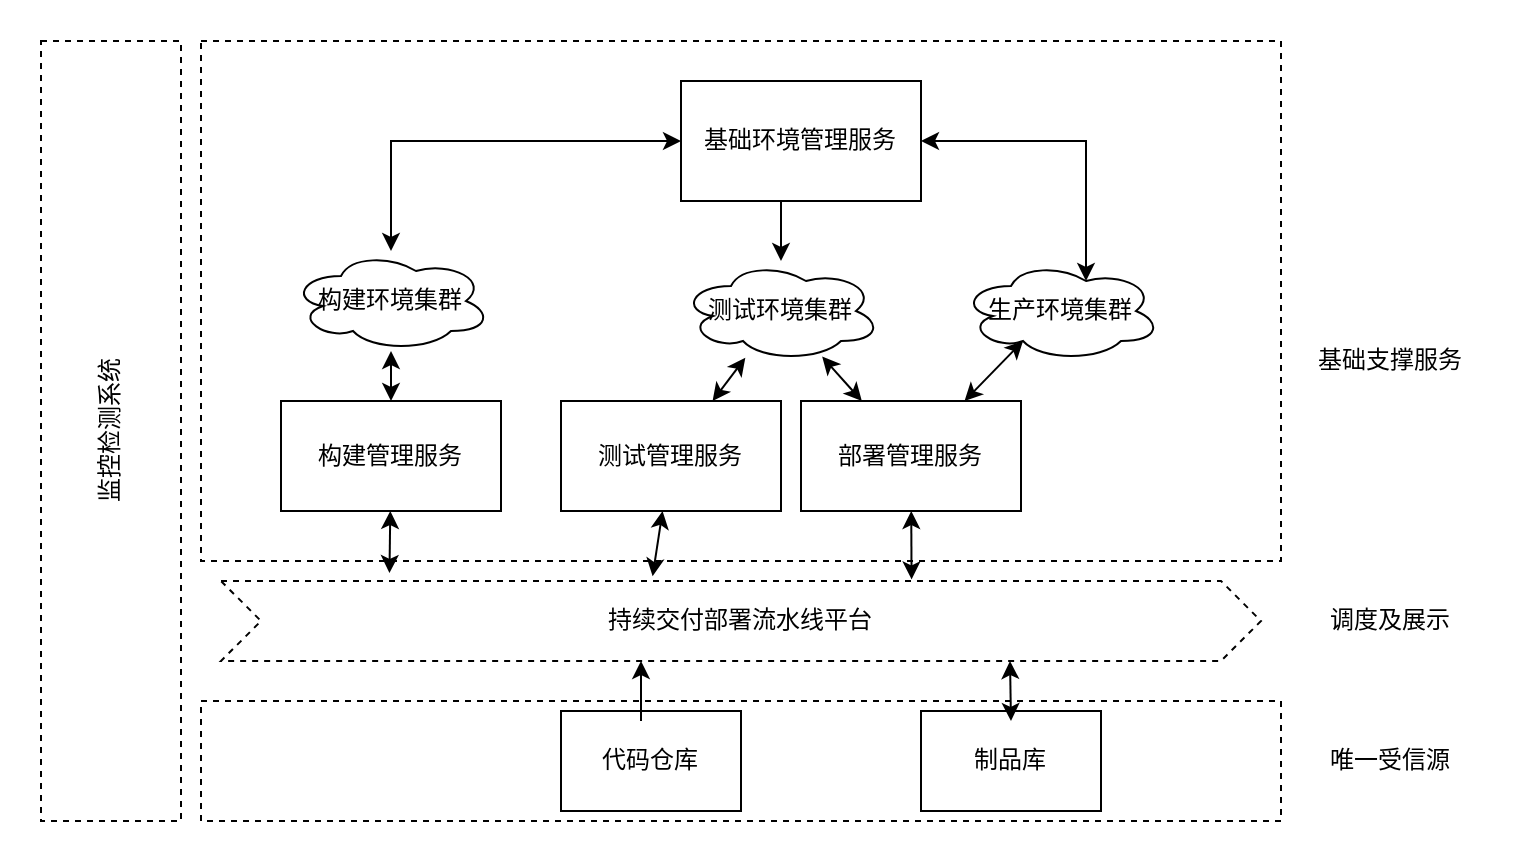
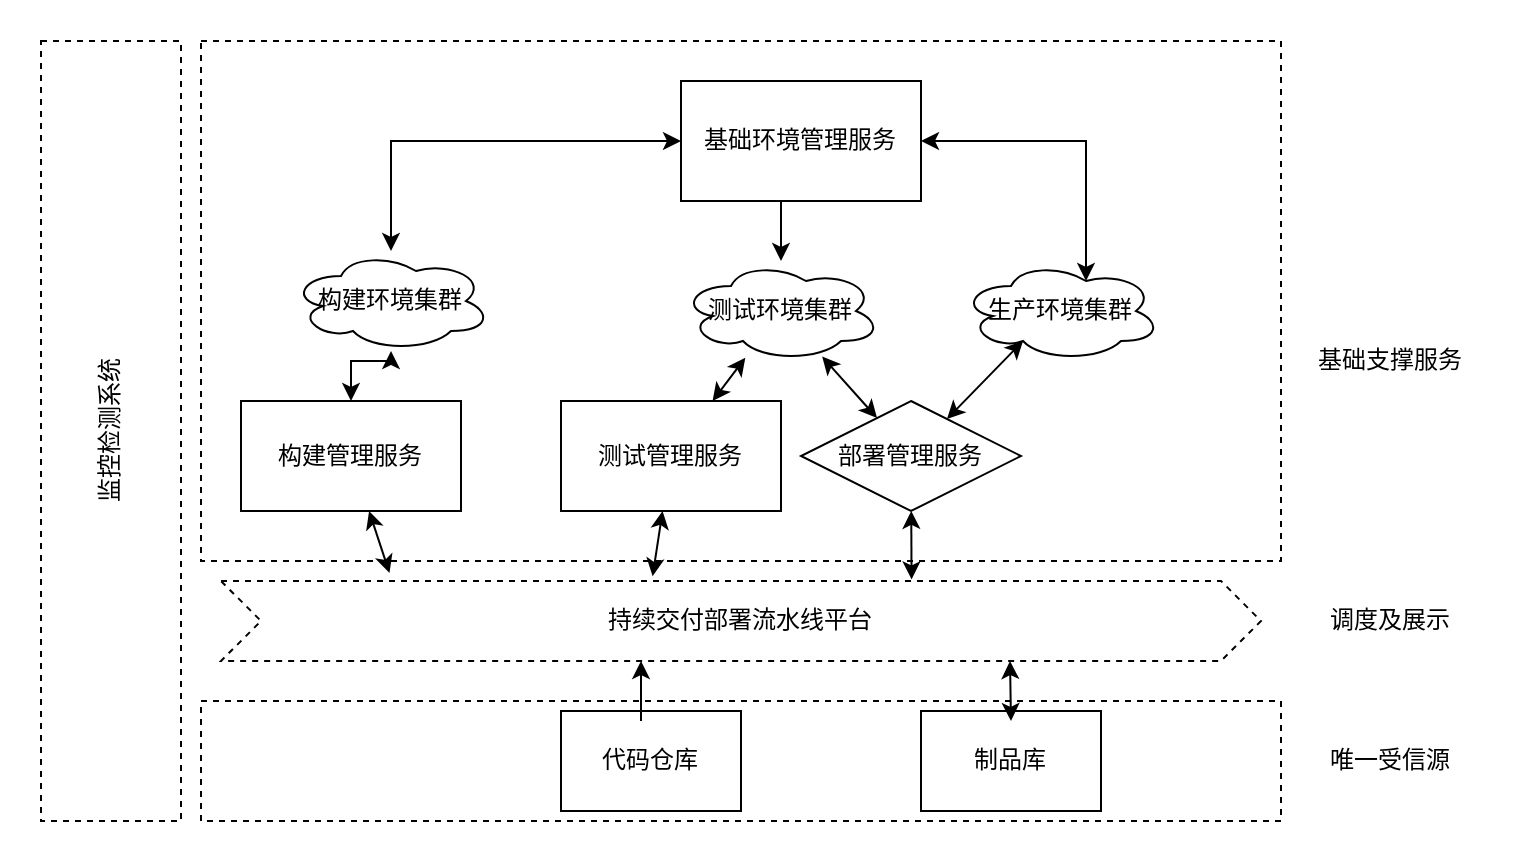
(391, 456) -> (351, 456)
(911, 456) -> (911, 456)
